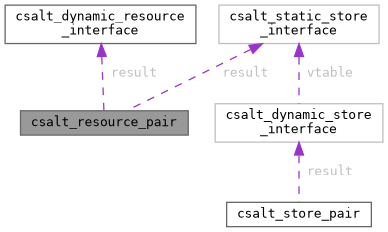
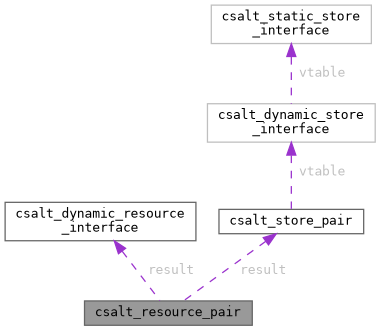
(189, 80) -> (225, 271)
(327, 172) -> (319, 172)
